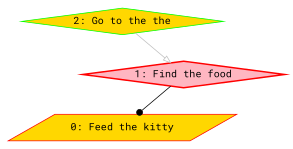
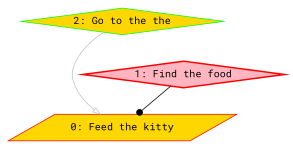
(150, 46) -> (73, 69)
